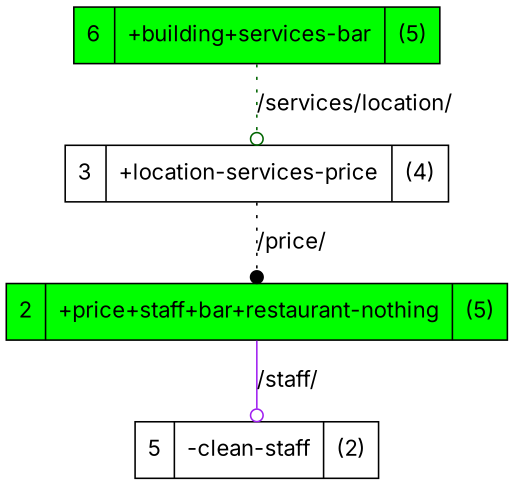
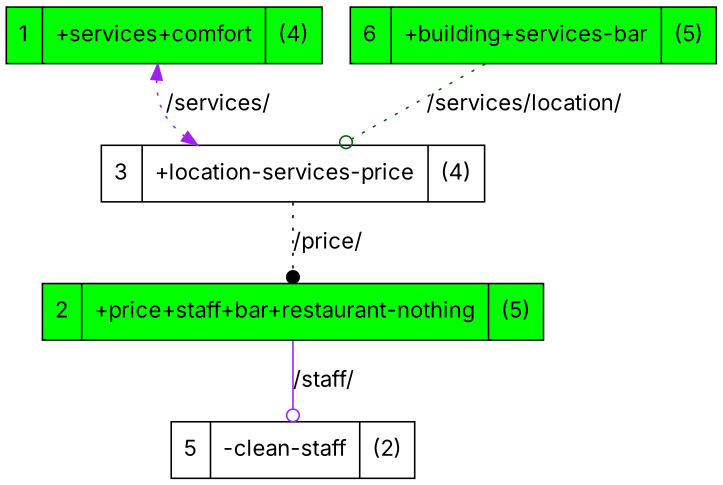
none -> (164, 35)
